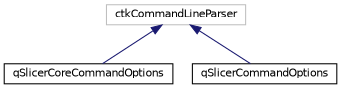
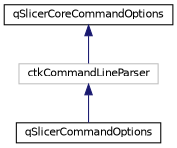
(128, 47) -> (89, 50)
